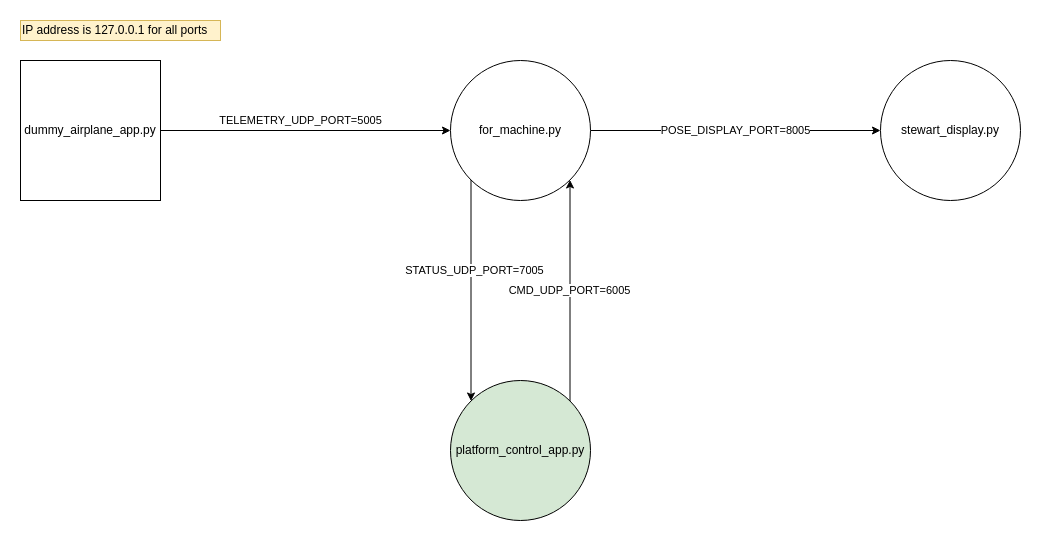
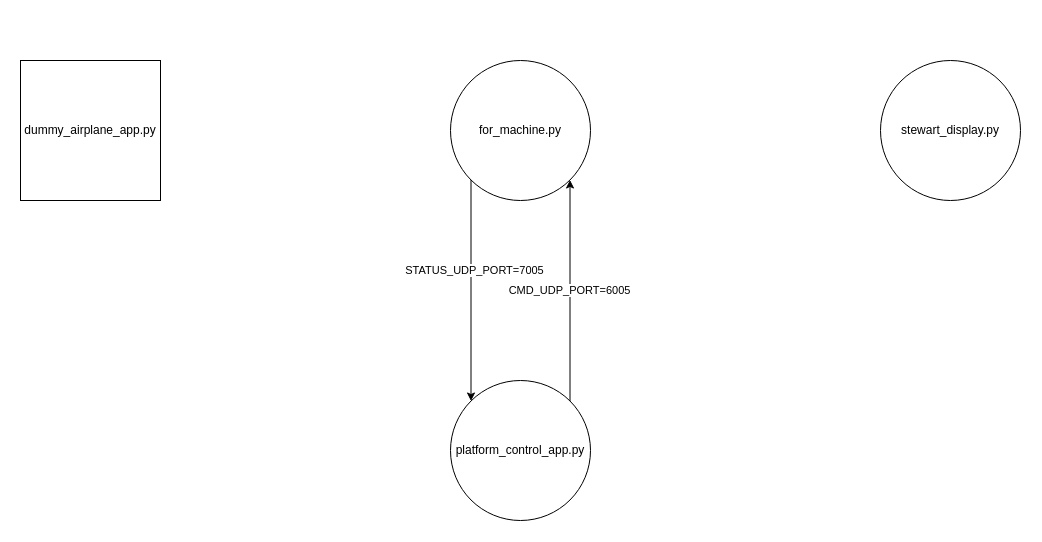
(121, 31) -> none
(302, 131) -> none
(732, 131) -> none
(521, 451) -> (521, 451)
